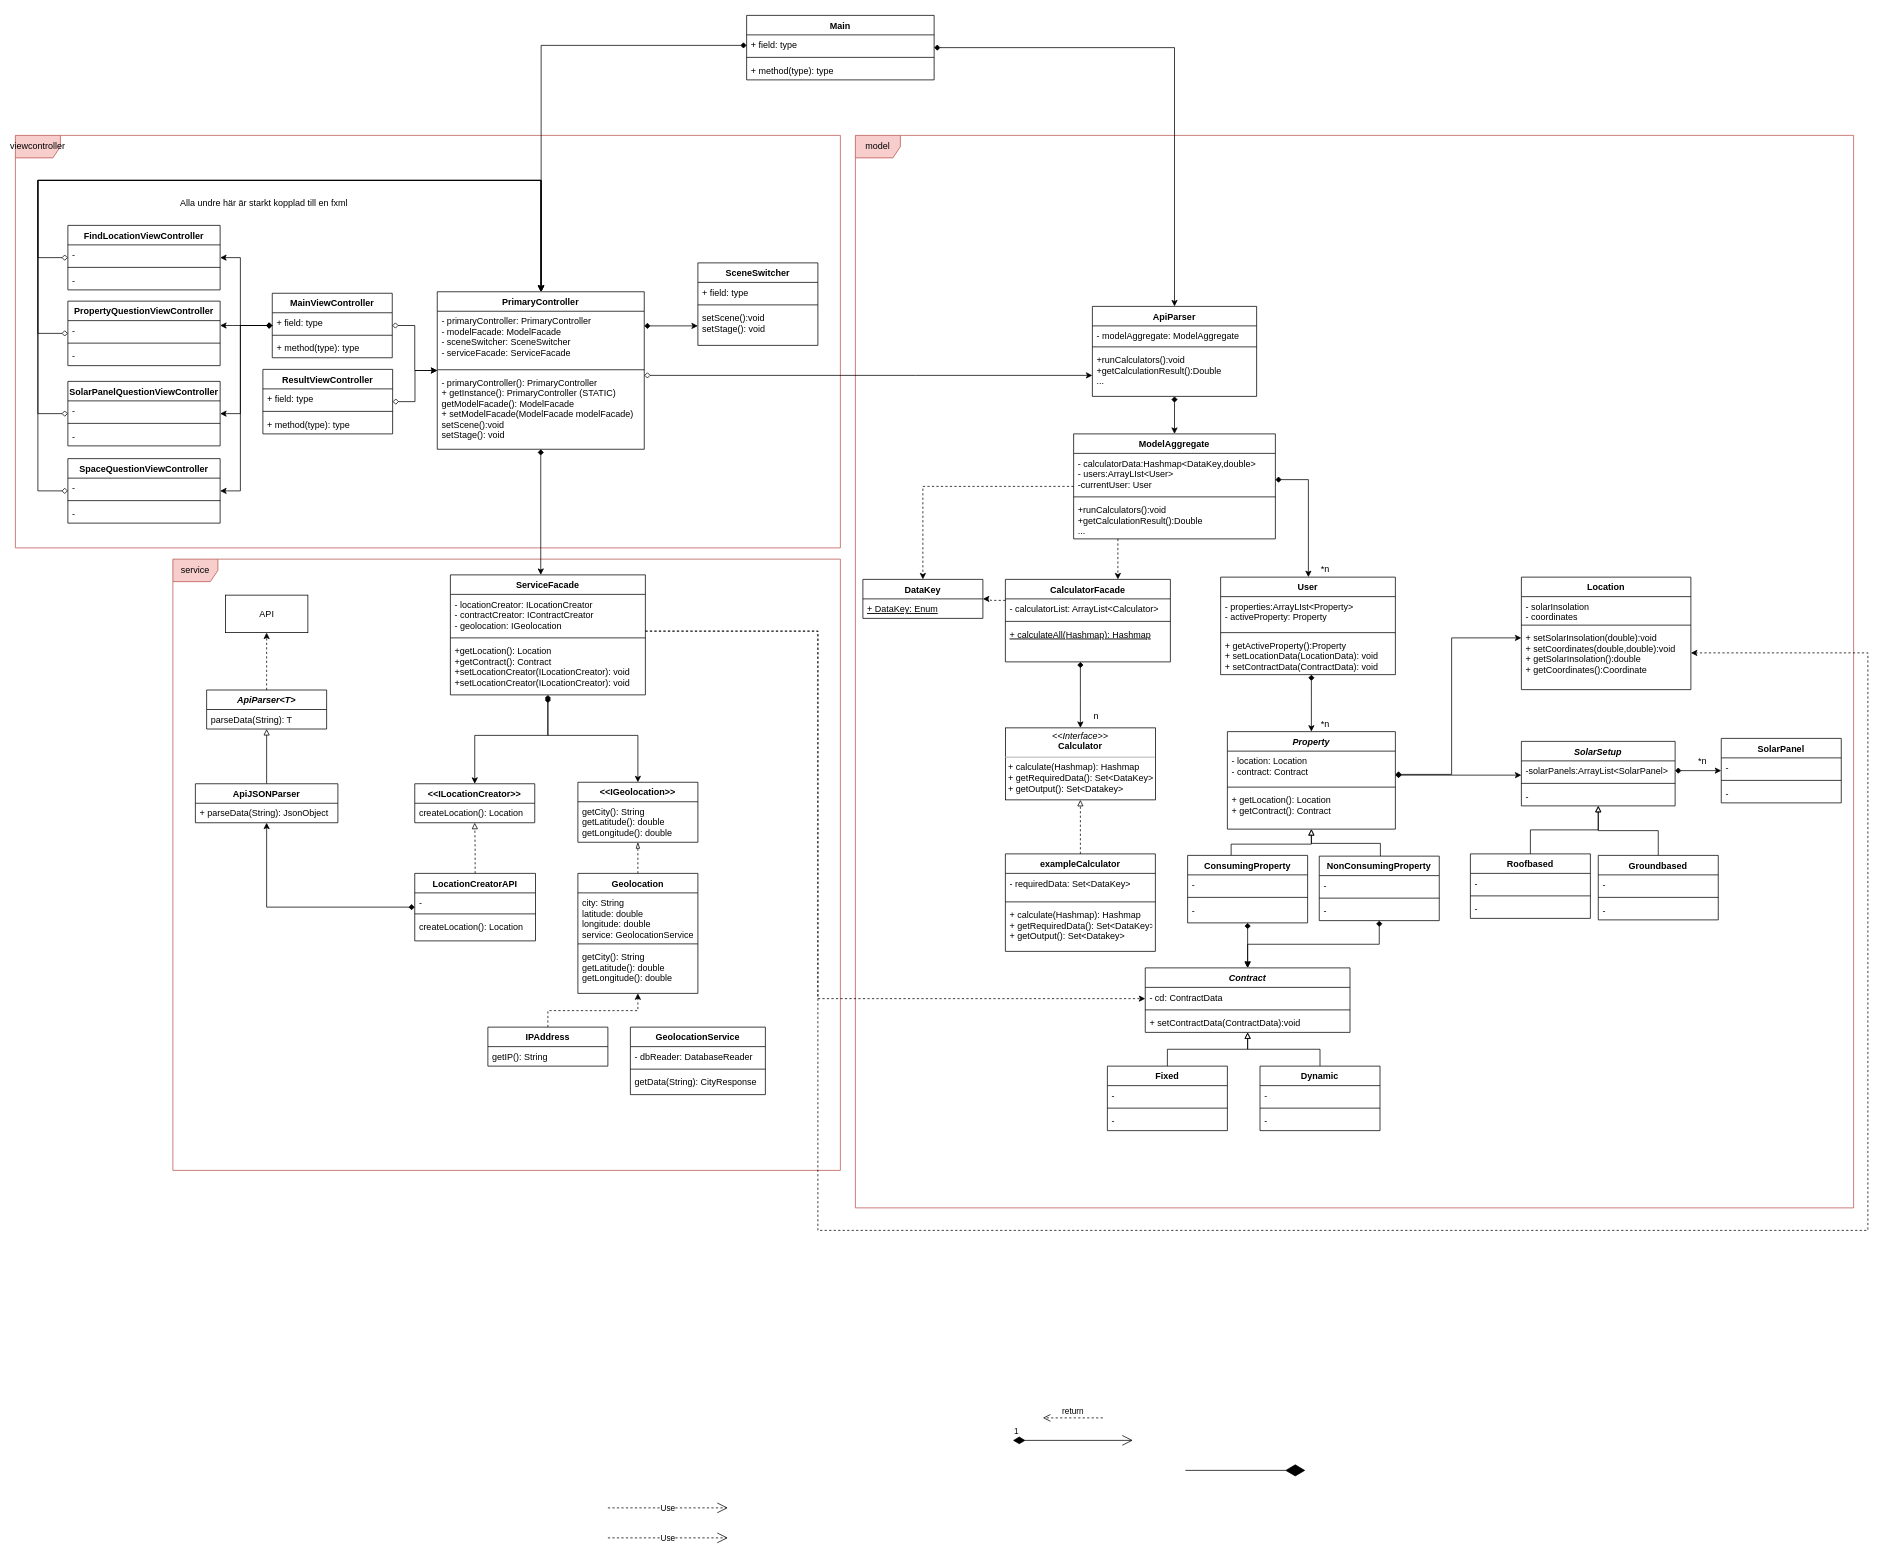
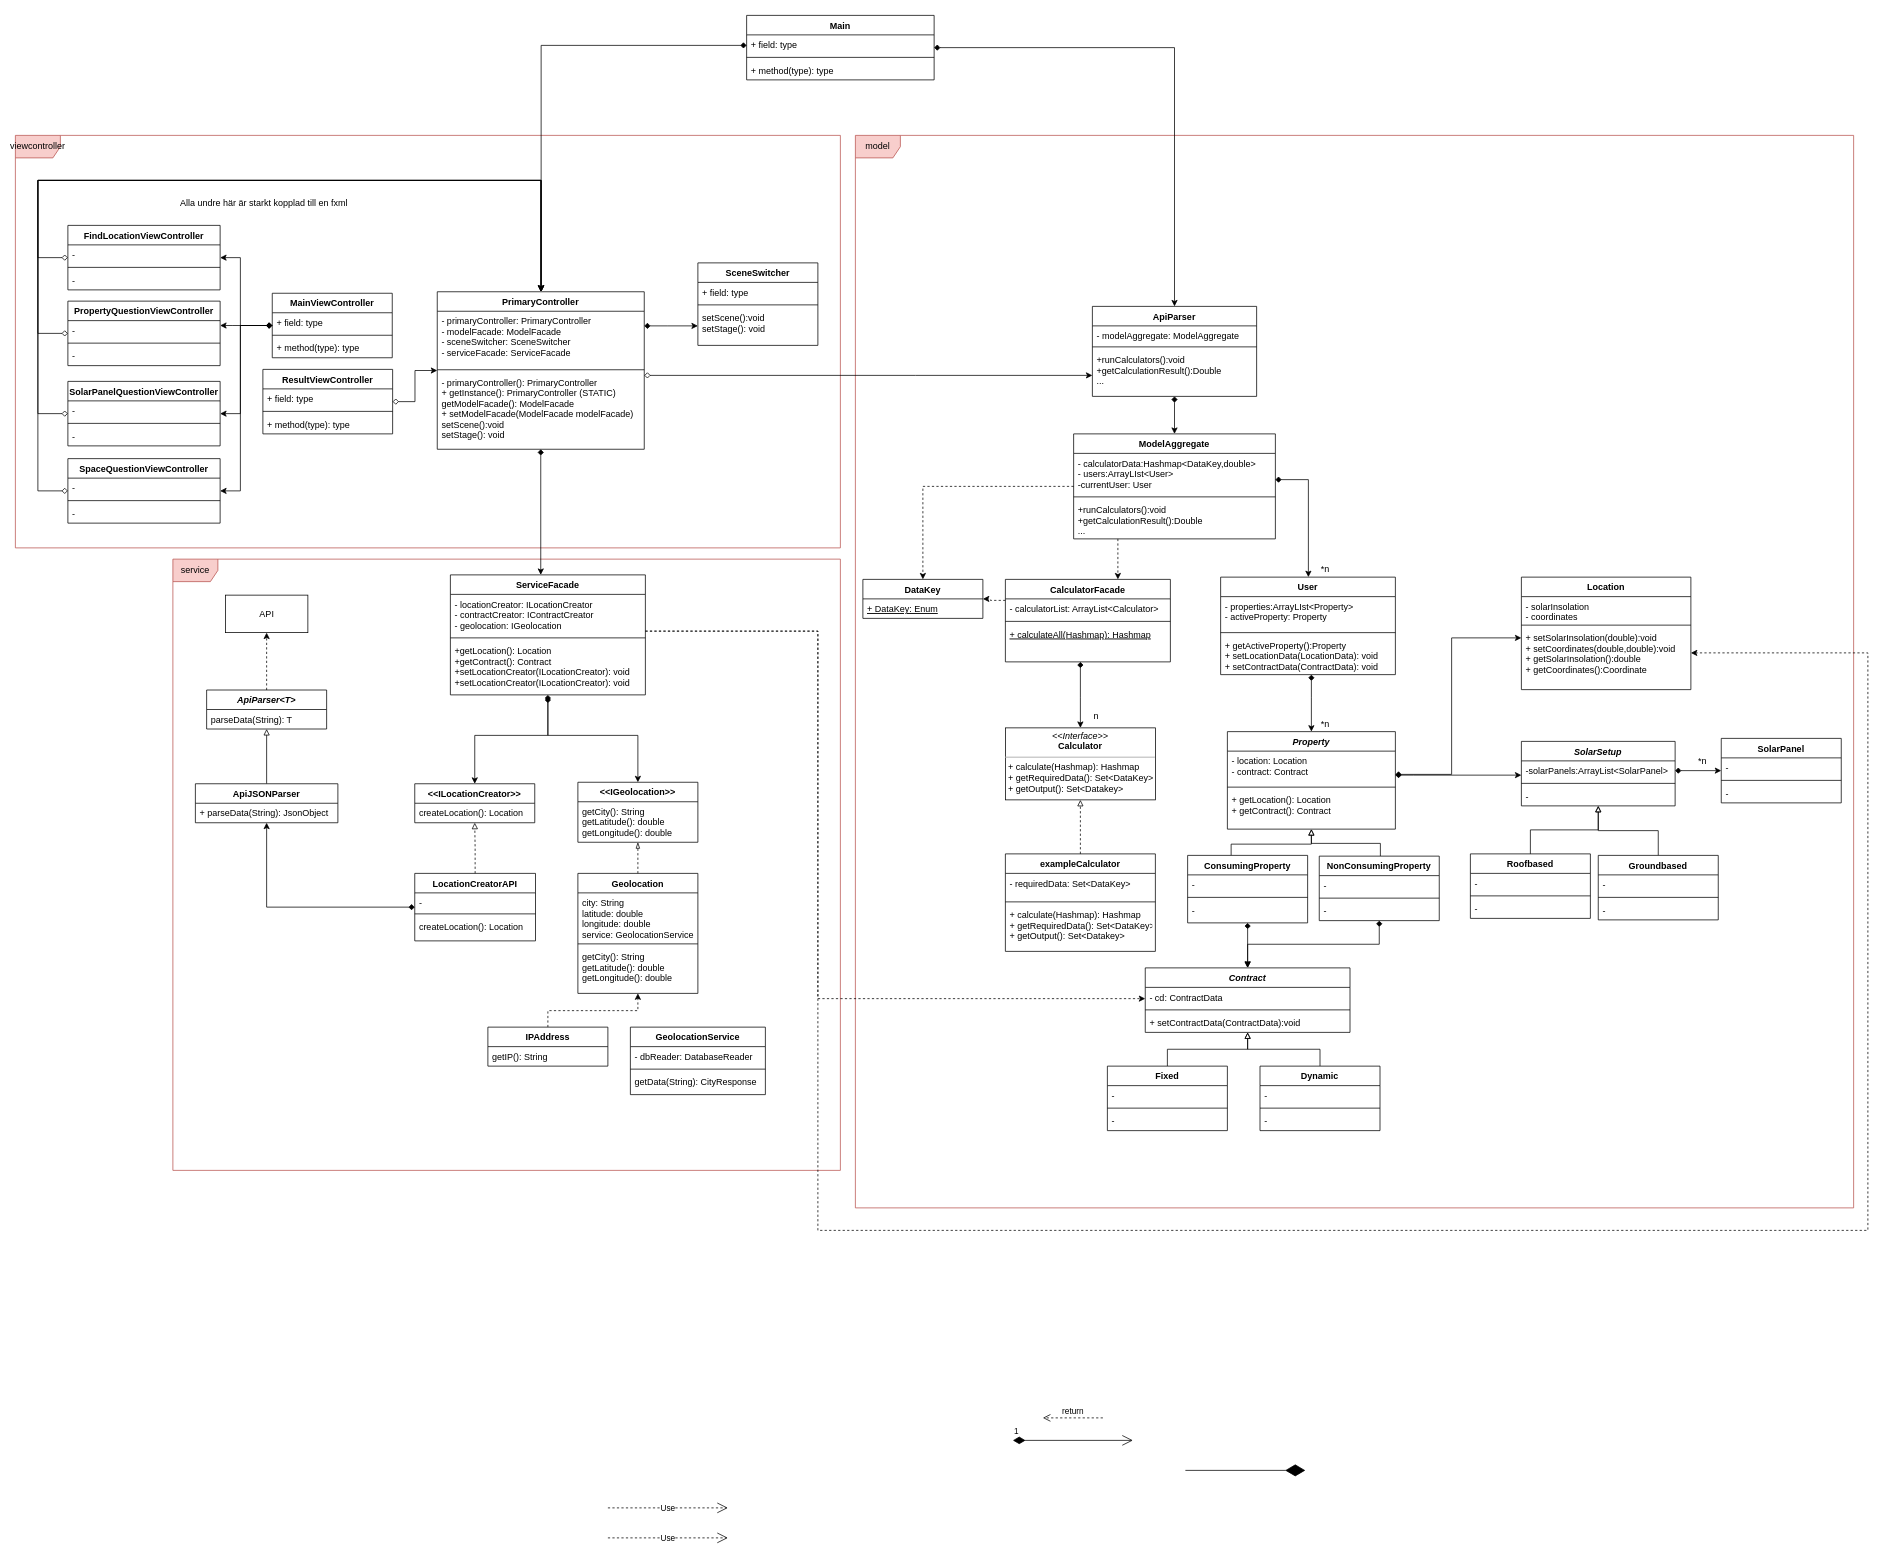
(415, 339) -> none
